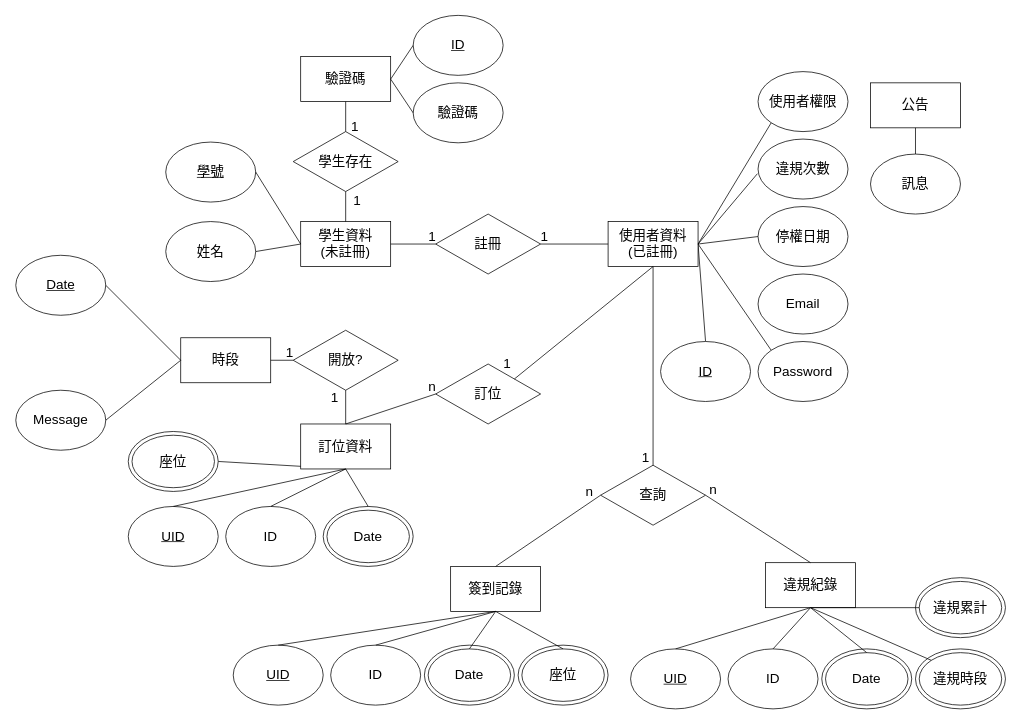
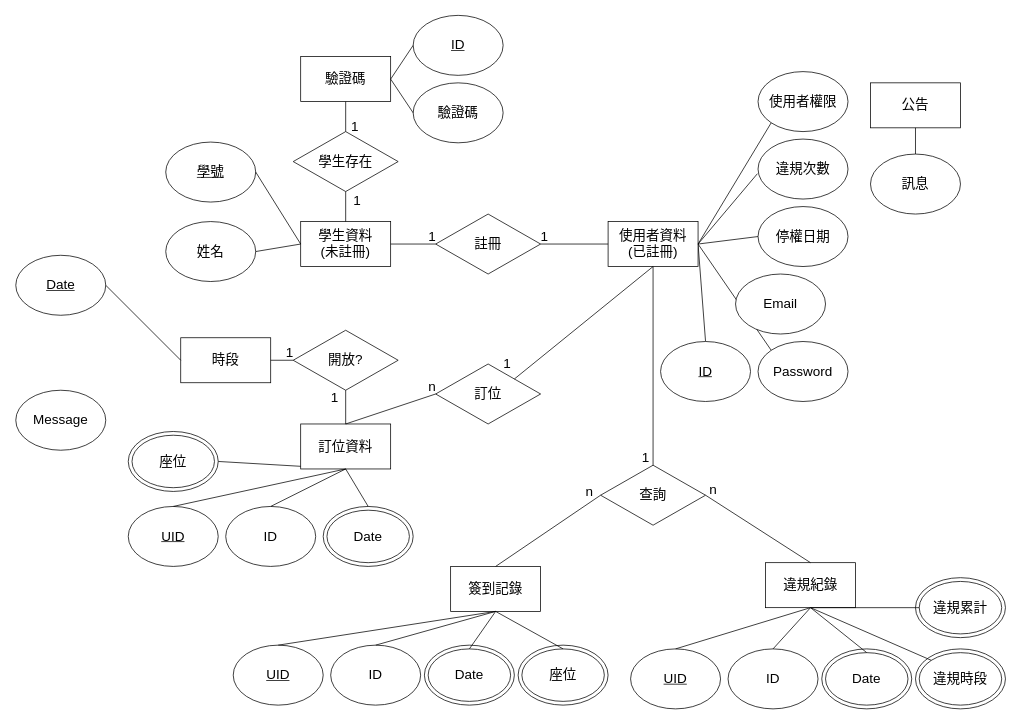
(803, 304) -> (780, 304)
(142, 391) -> none
